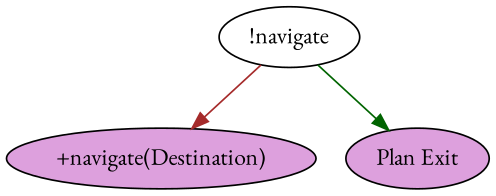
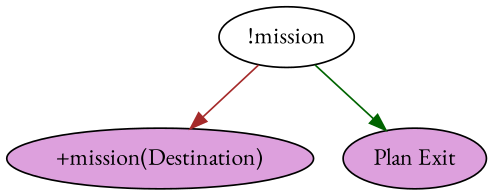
(289, 37) -> (287, 37)
(161, 158) -> (160, 158)
